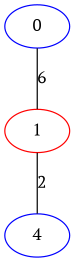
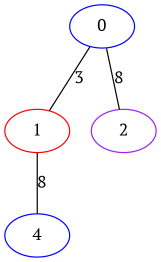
(42, 79) -> (79, 79)
none -> (124, 131)
(42, 183) -> (42, 183)
